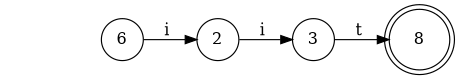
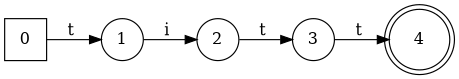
(266, 31) -> (266, 31)
none -> (26, 40)
(122, 40) -> (122, 40)
(420, 40) -> (420, 40)
